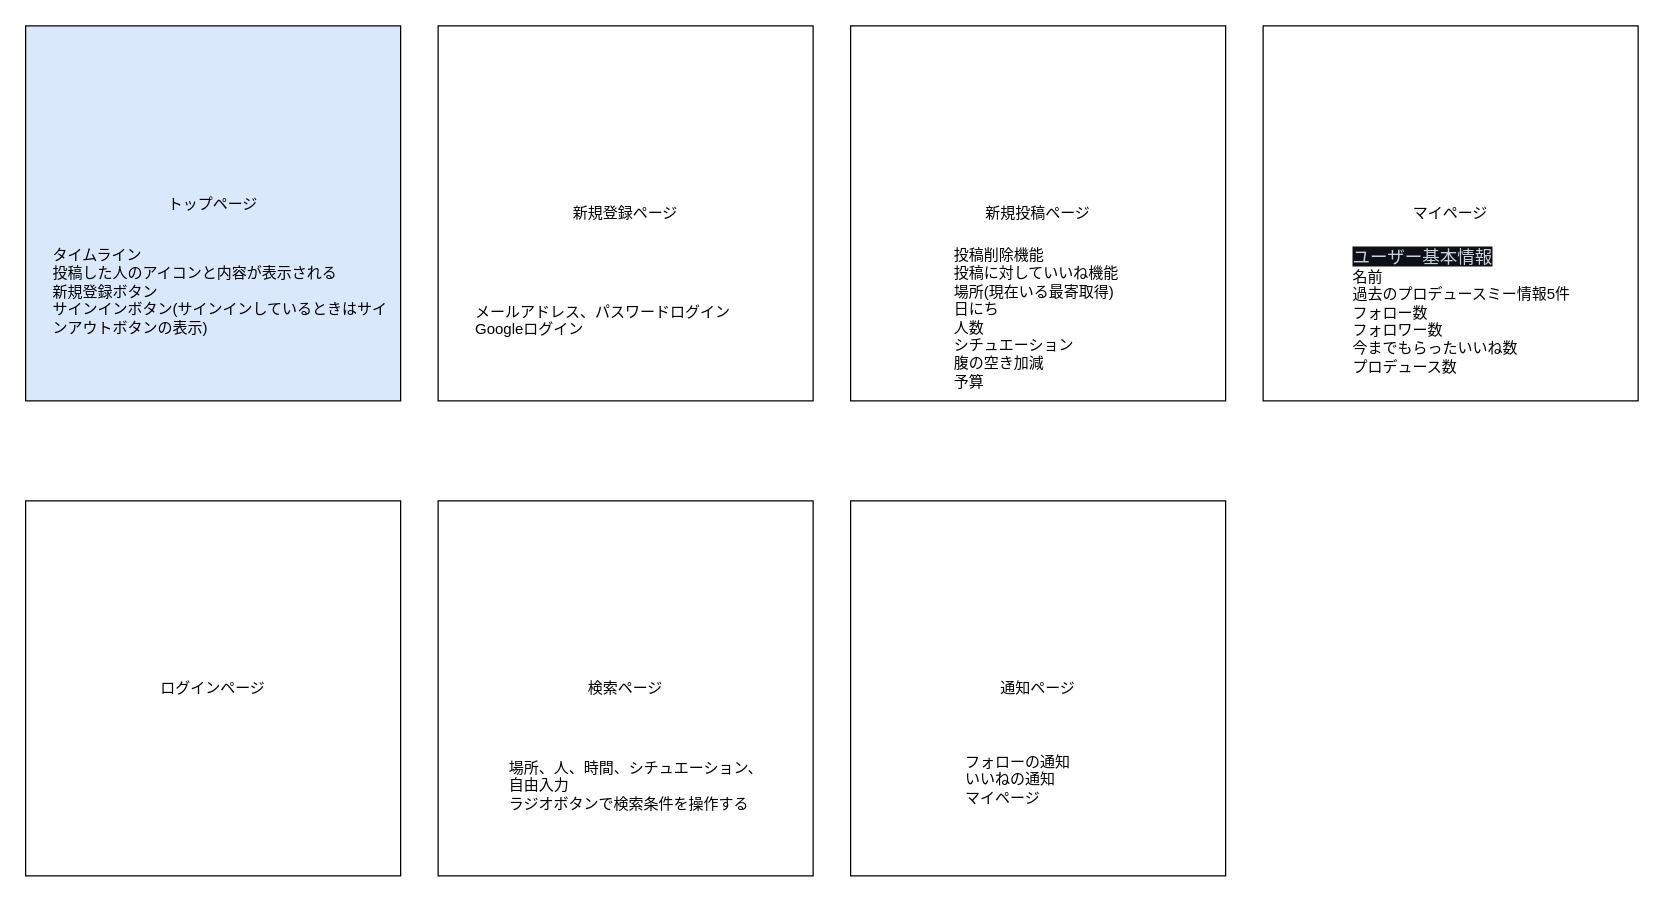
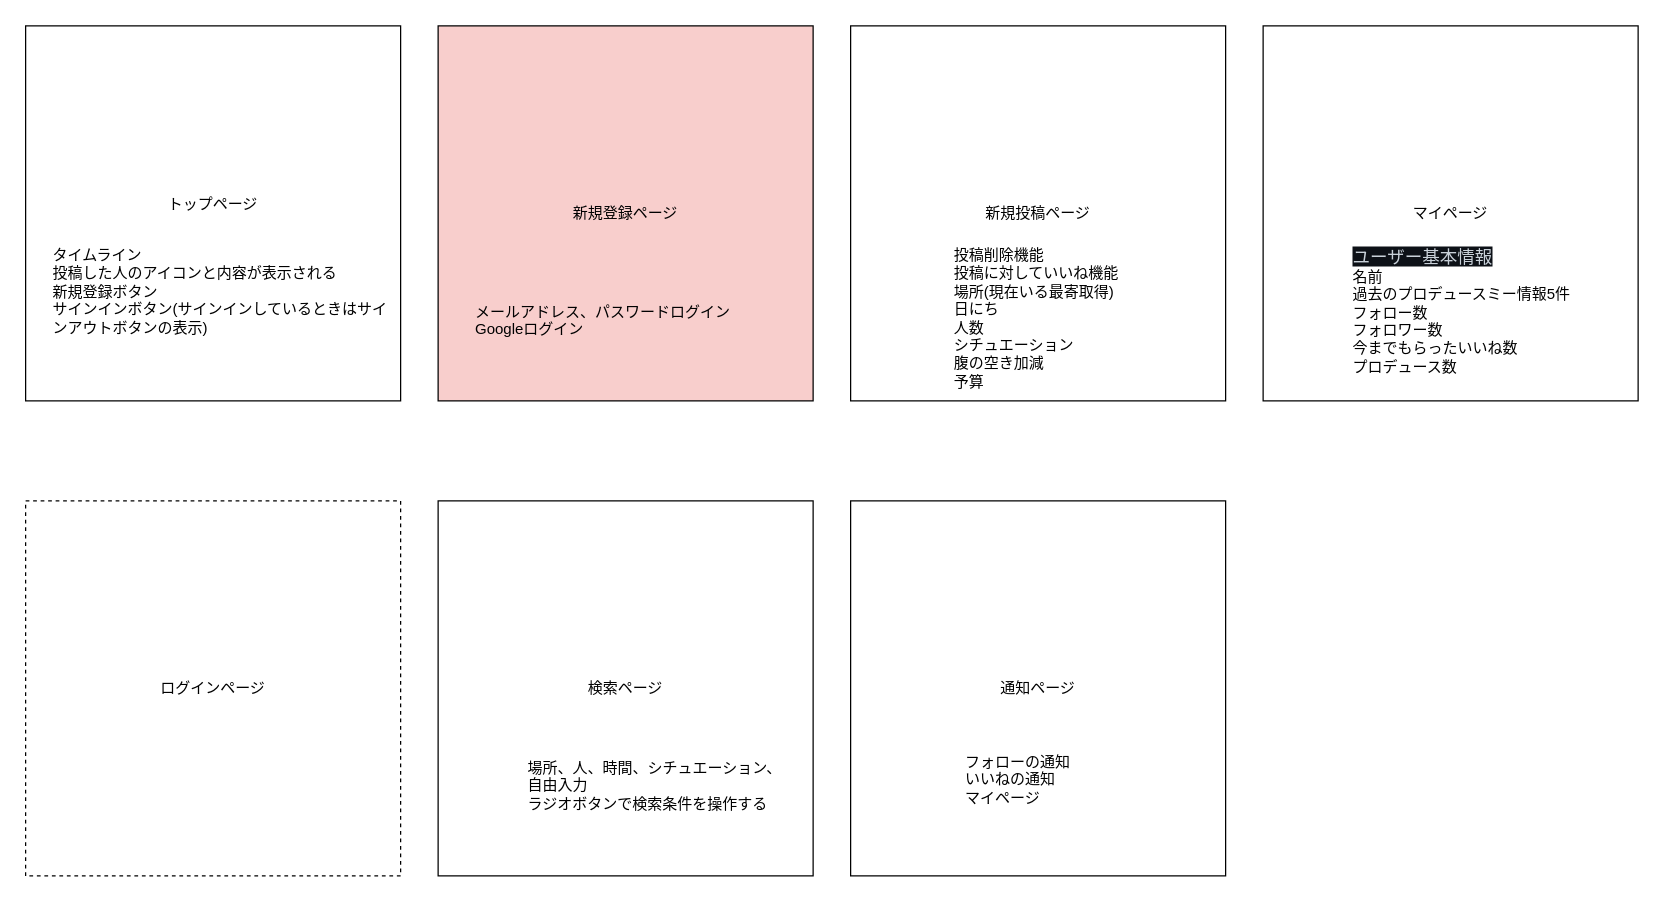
(213, 213) -> (213, 213)
(626, 213) -> (626, 213)
(213, 688) -> (213, 688)
(638, 782) -> (657, 782)
